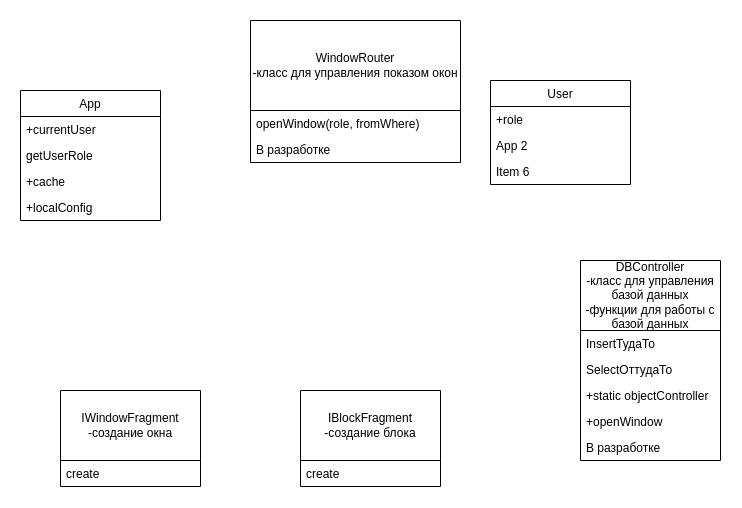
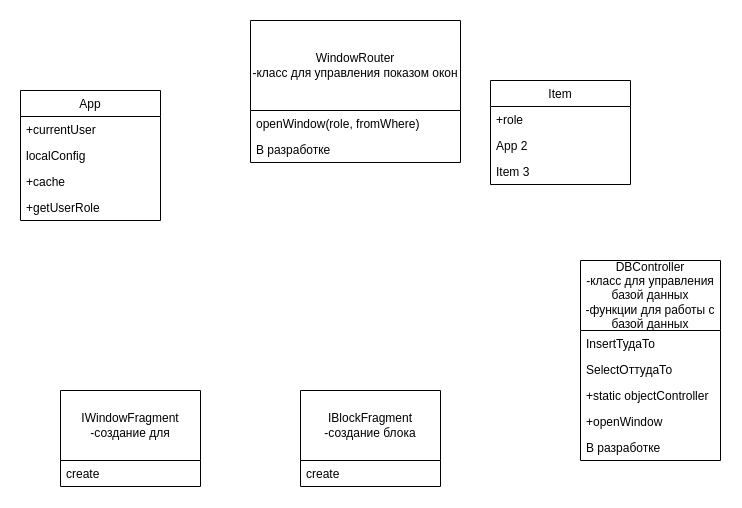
(560, 94) -> (560, 94)
(61, 156) -> (58, 156)
(515, 172) -> (515, 172)
(62, 208) -> (65, 208)
(131, 426) -> (131, 426)
